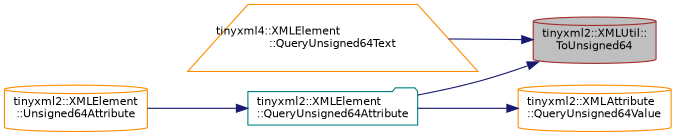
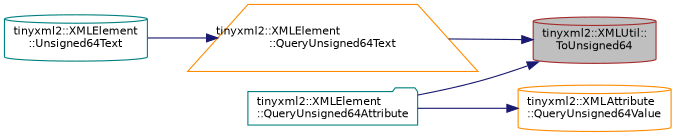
none -> (76, 38)
(333, 38) -> (333, 38)
(76, 108) -> none
